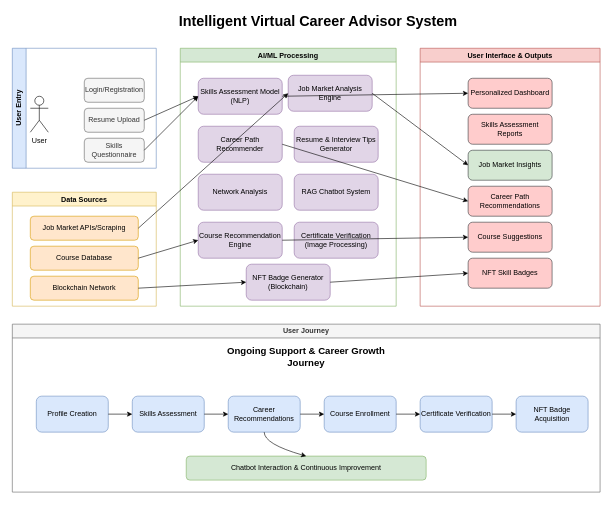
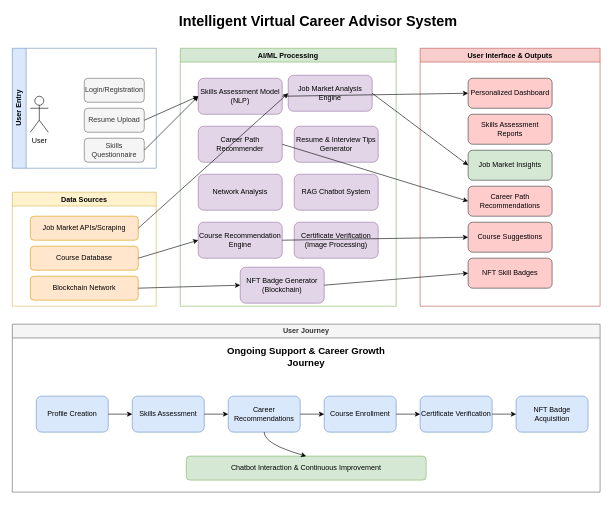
(288, 282) -> (282, 285)
